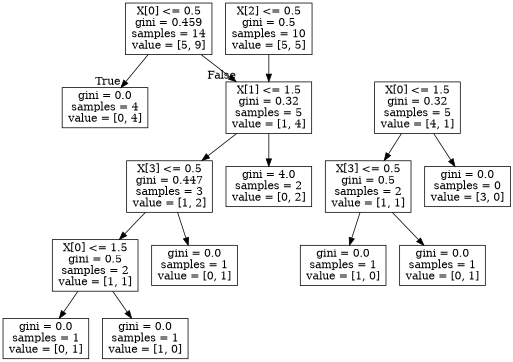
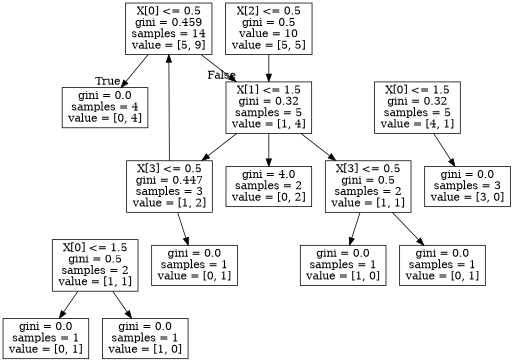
(269, 29) -> (269, 29)
(395, 144) -> (315, 145)
(468, 187) -> (468, 187)
(135, 223) -> (169, 112)
